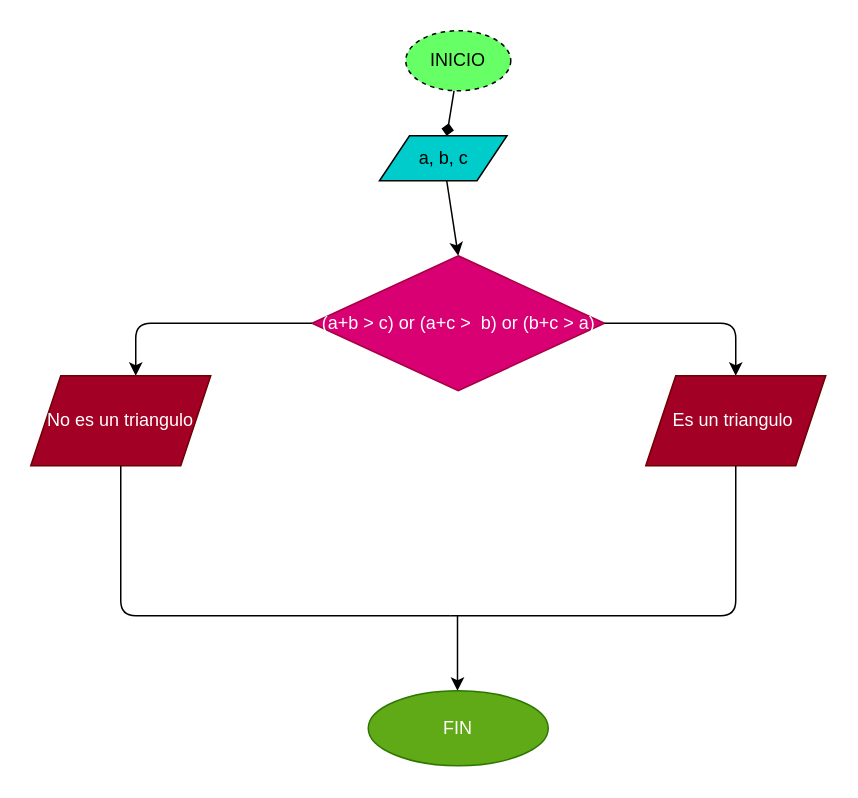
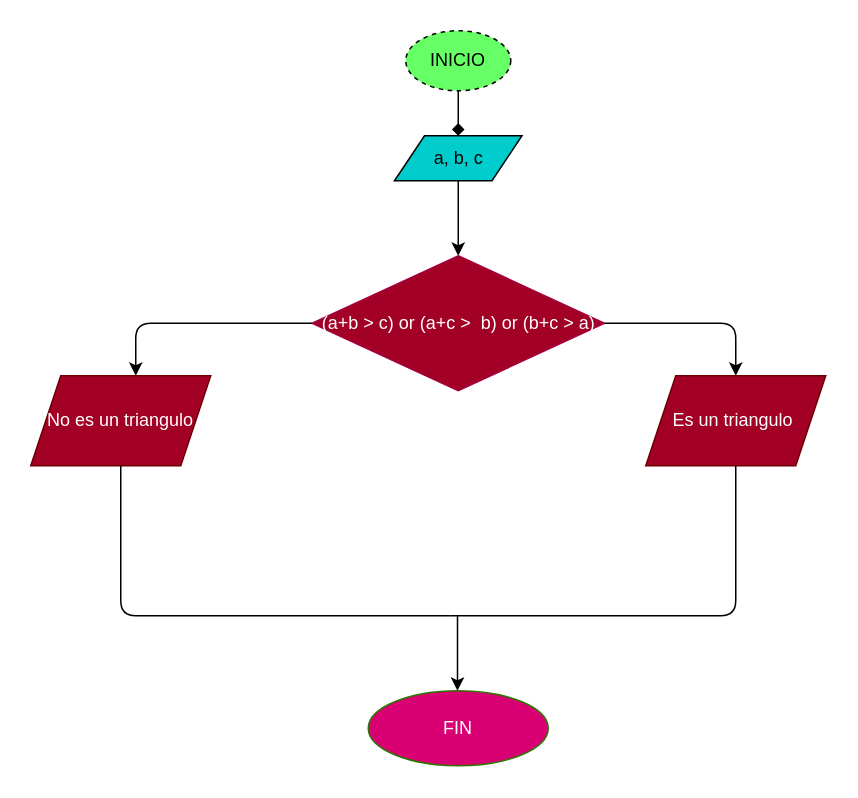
(443, 158) -> (458, 158)
(458, 323) -> (458, 323)
(458, 728) -> (458, 728)
